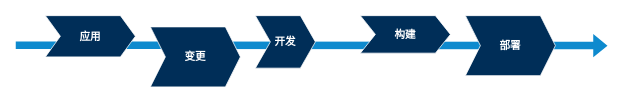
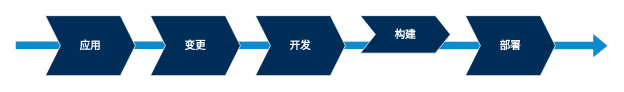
(90, 36) -> (90, 45)
(285, 42) -> (300, 45)
(195, 57) -> (195, 45)
